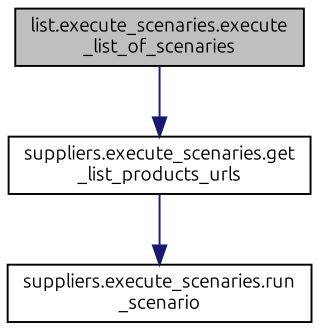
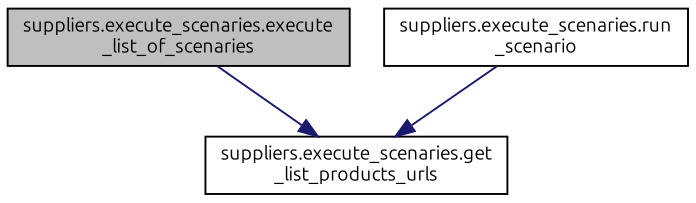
(160, 37) -> (179, 37)
(160, 220) -> (454, 96)
